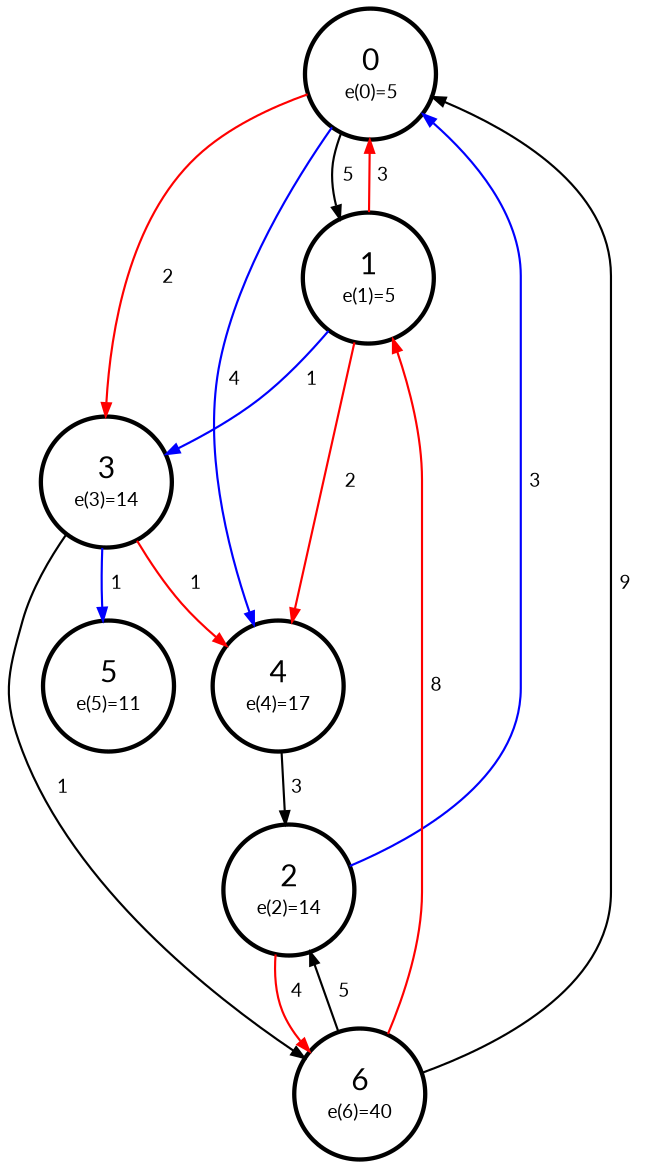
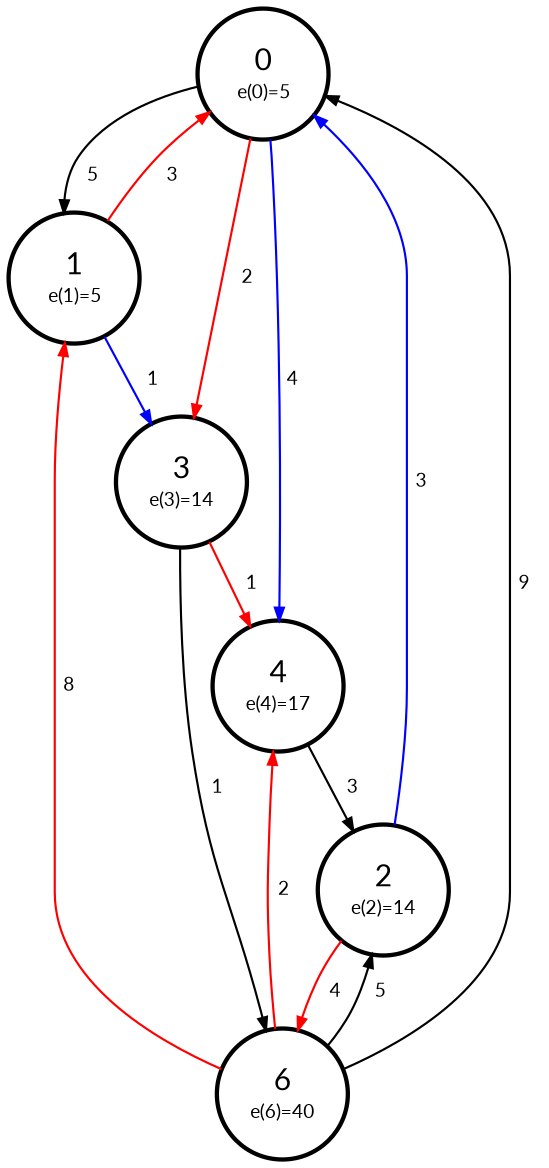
(325, 476) -> (268, 897)
(109, 686) -> none
